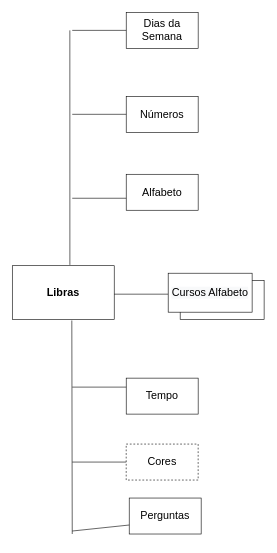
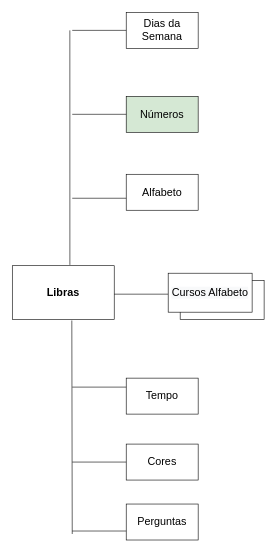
(162, 114) -> (162, 114)
(162, 462) -> (162, 462)
(165, 516) -> (162, 522)
